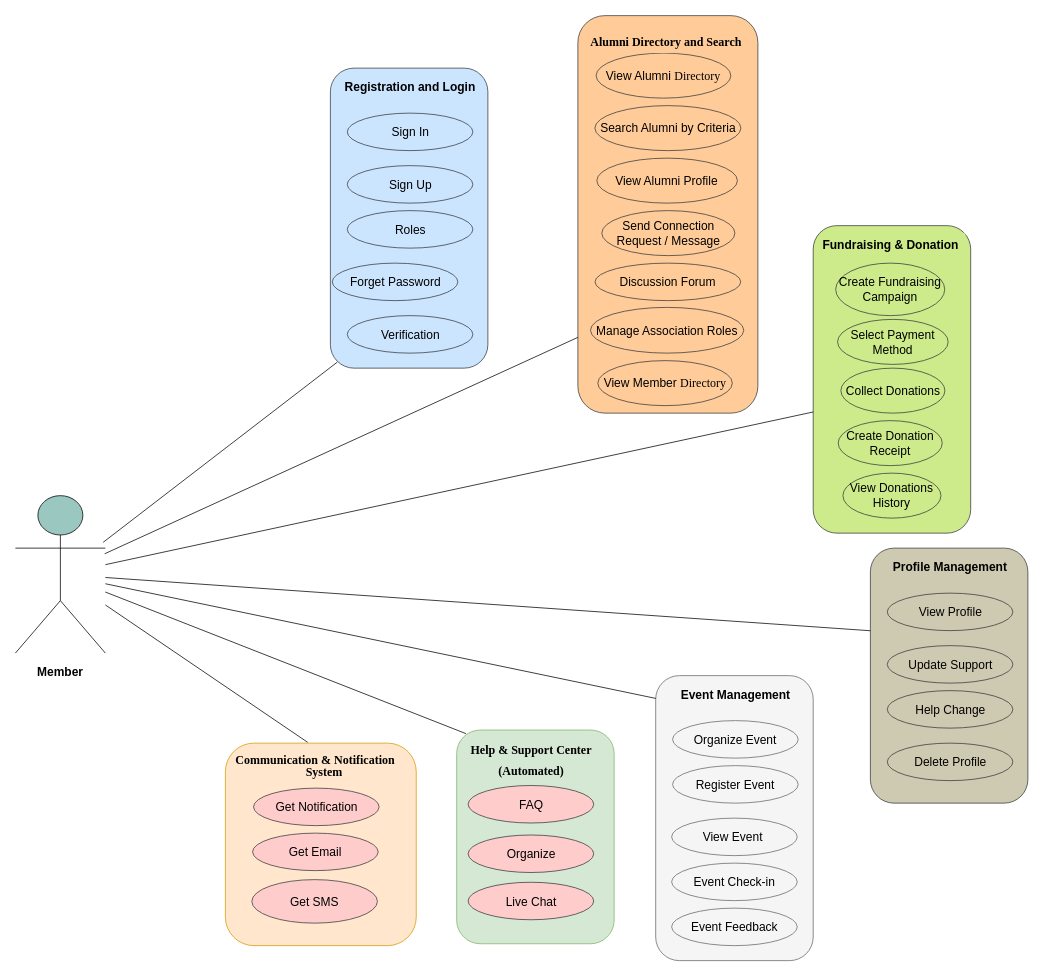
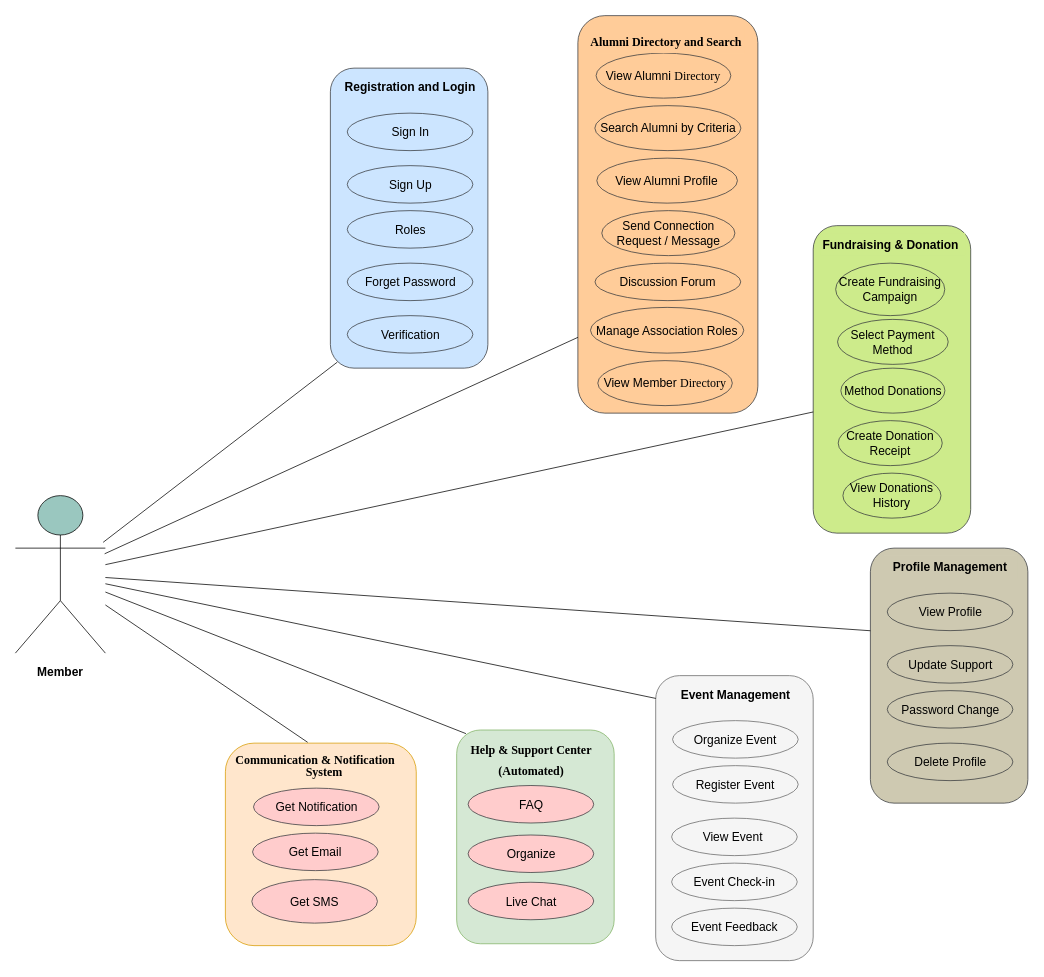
(395, 282) -> (410, 282)
(893, 390) -> (893, 390)
(951, 709) -> (951, 709)
